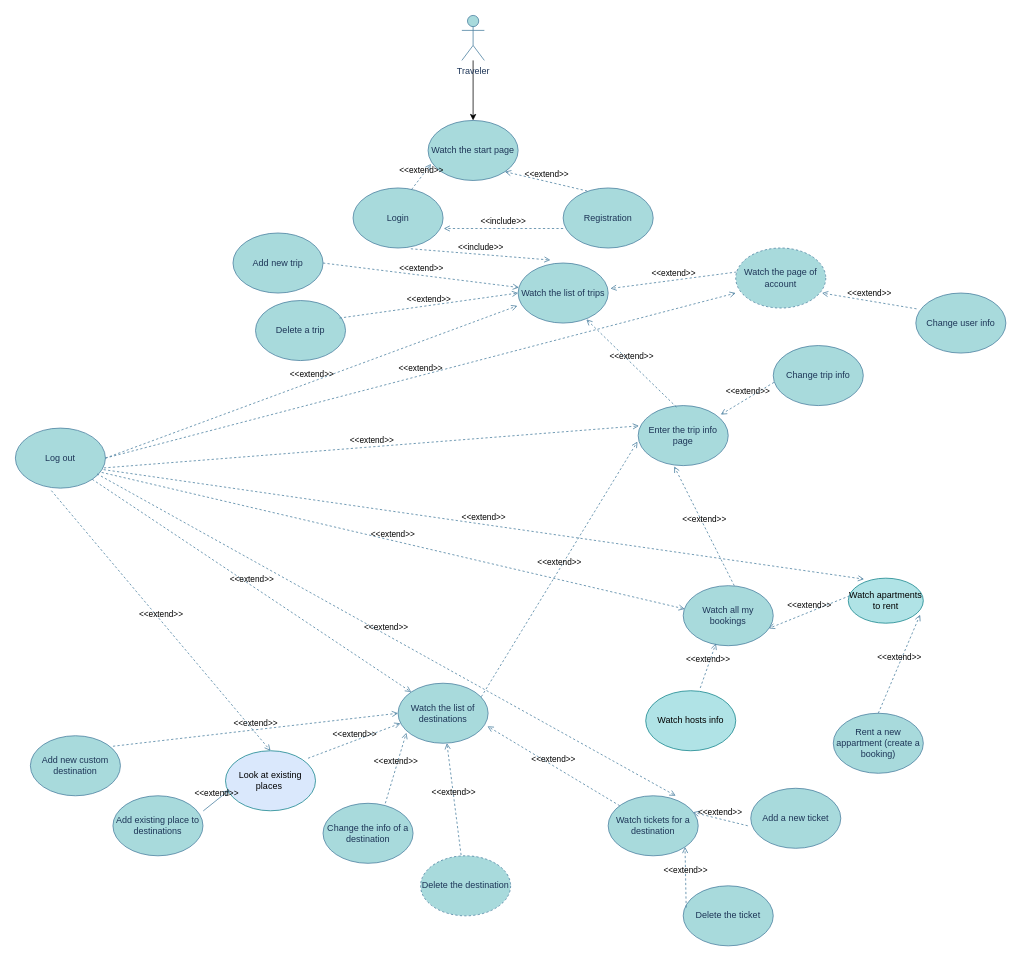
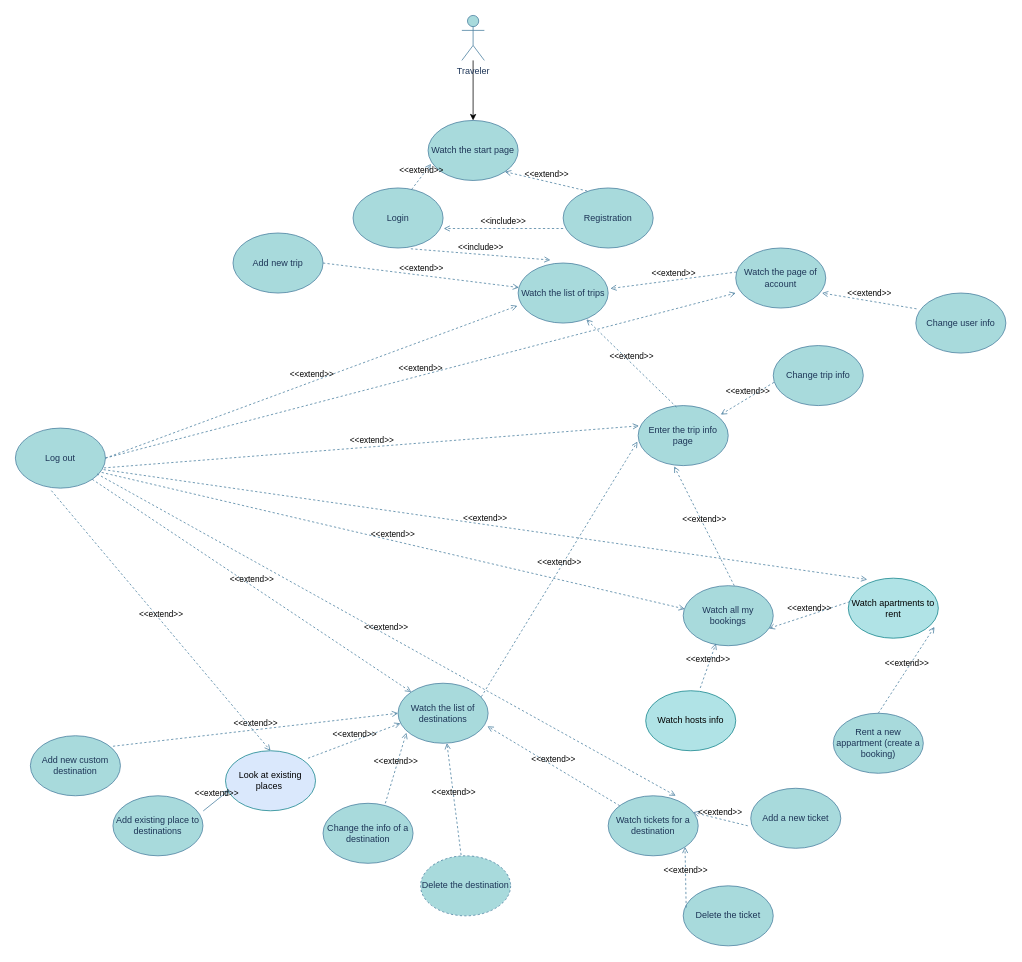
(780, 278) -> (780, 278)
(428, 306) -> none
(300, 330) -> none
(885, 600) -> (893, 608)
